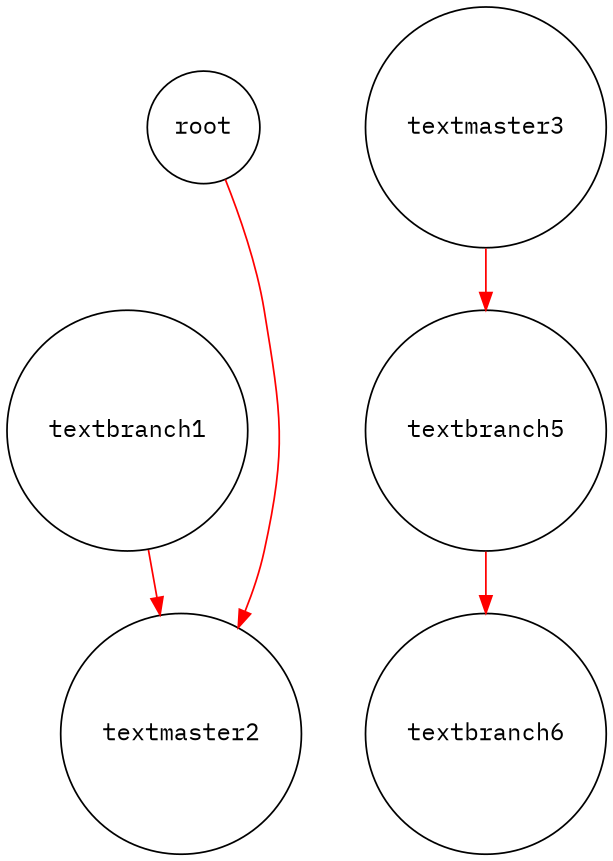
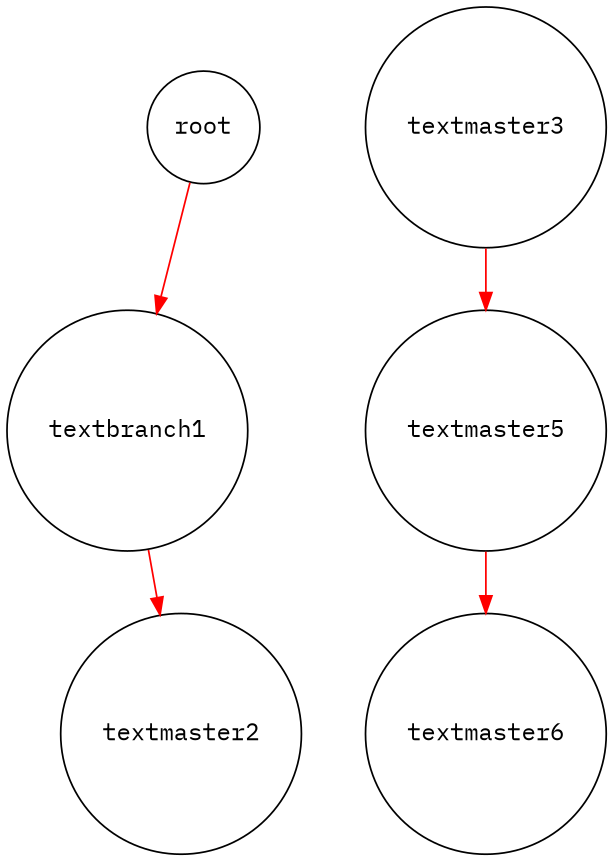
(277, 394) -> (175, 240)
(486, 431) -> (486, 431)
(486, 734) -> (486, 734)
